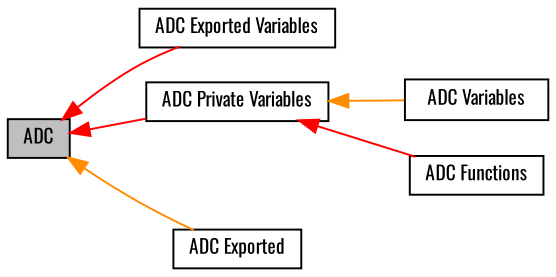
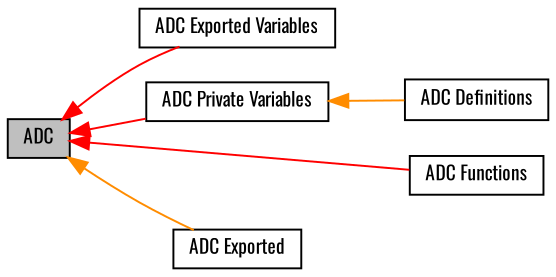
(477, 100) -> (477, 100)
(367, 142) -> (249, 156)
